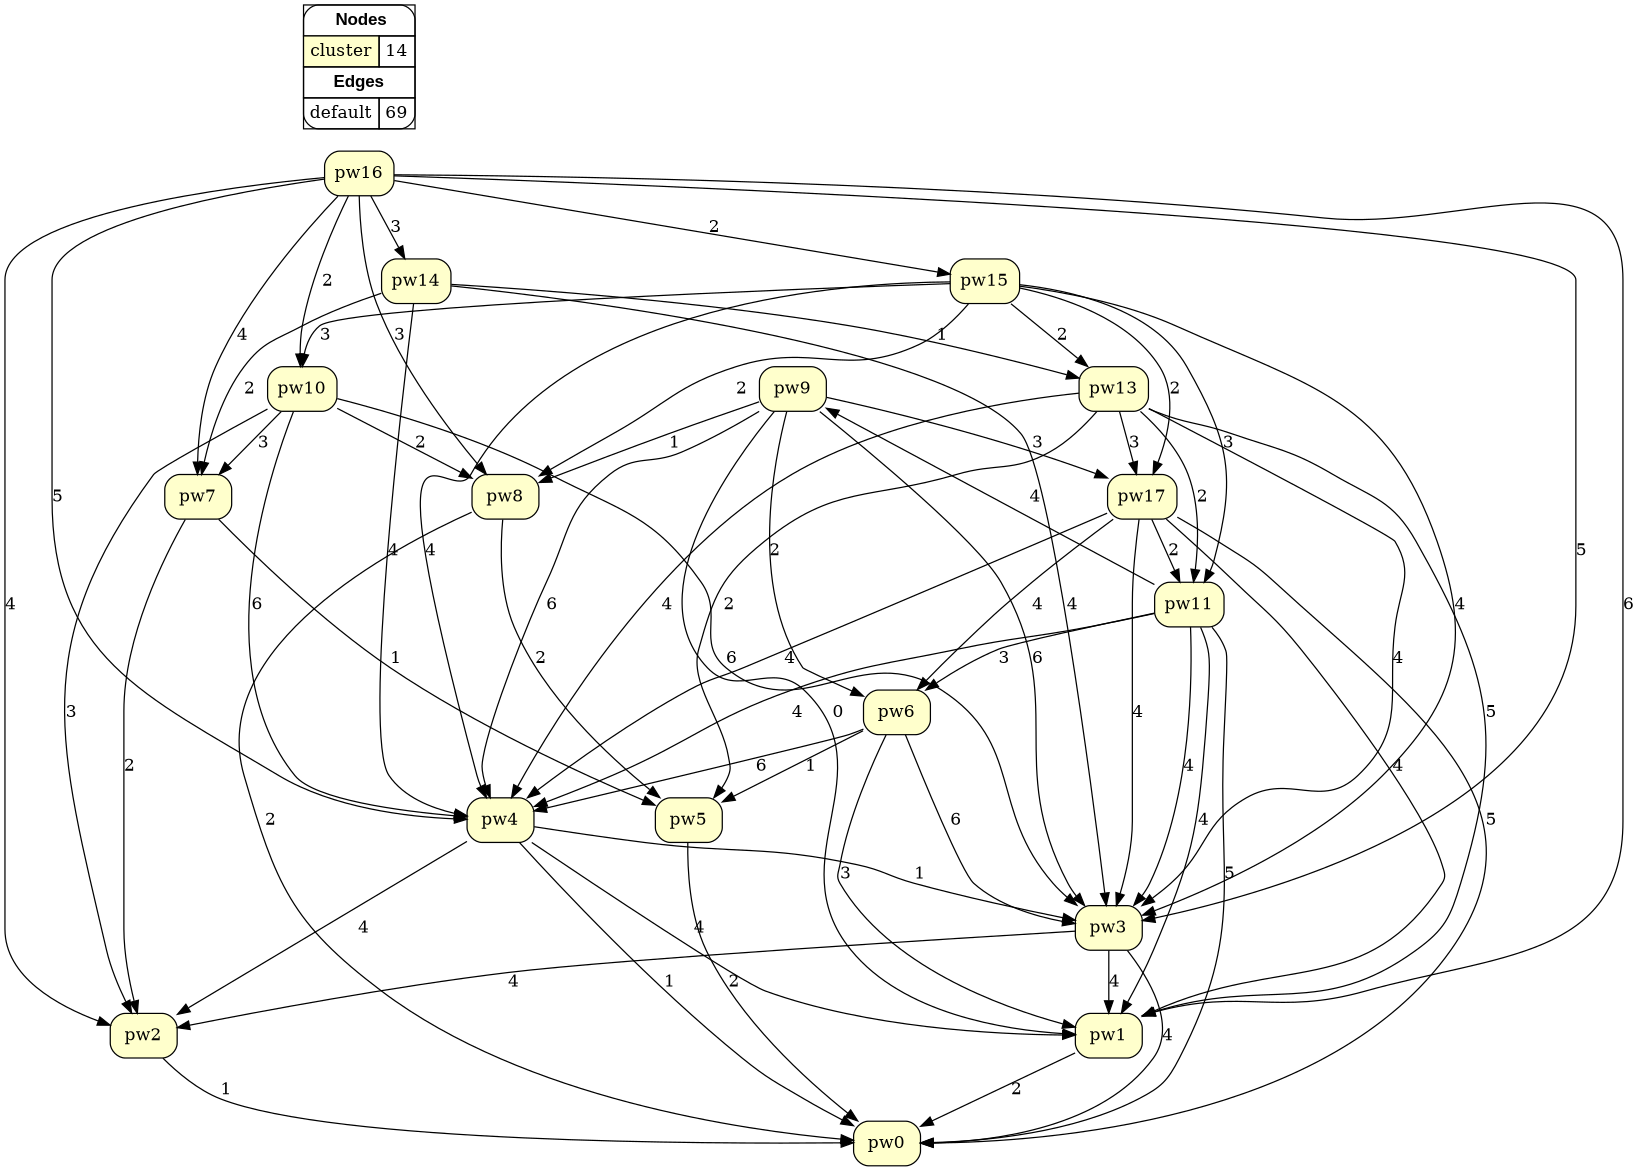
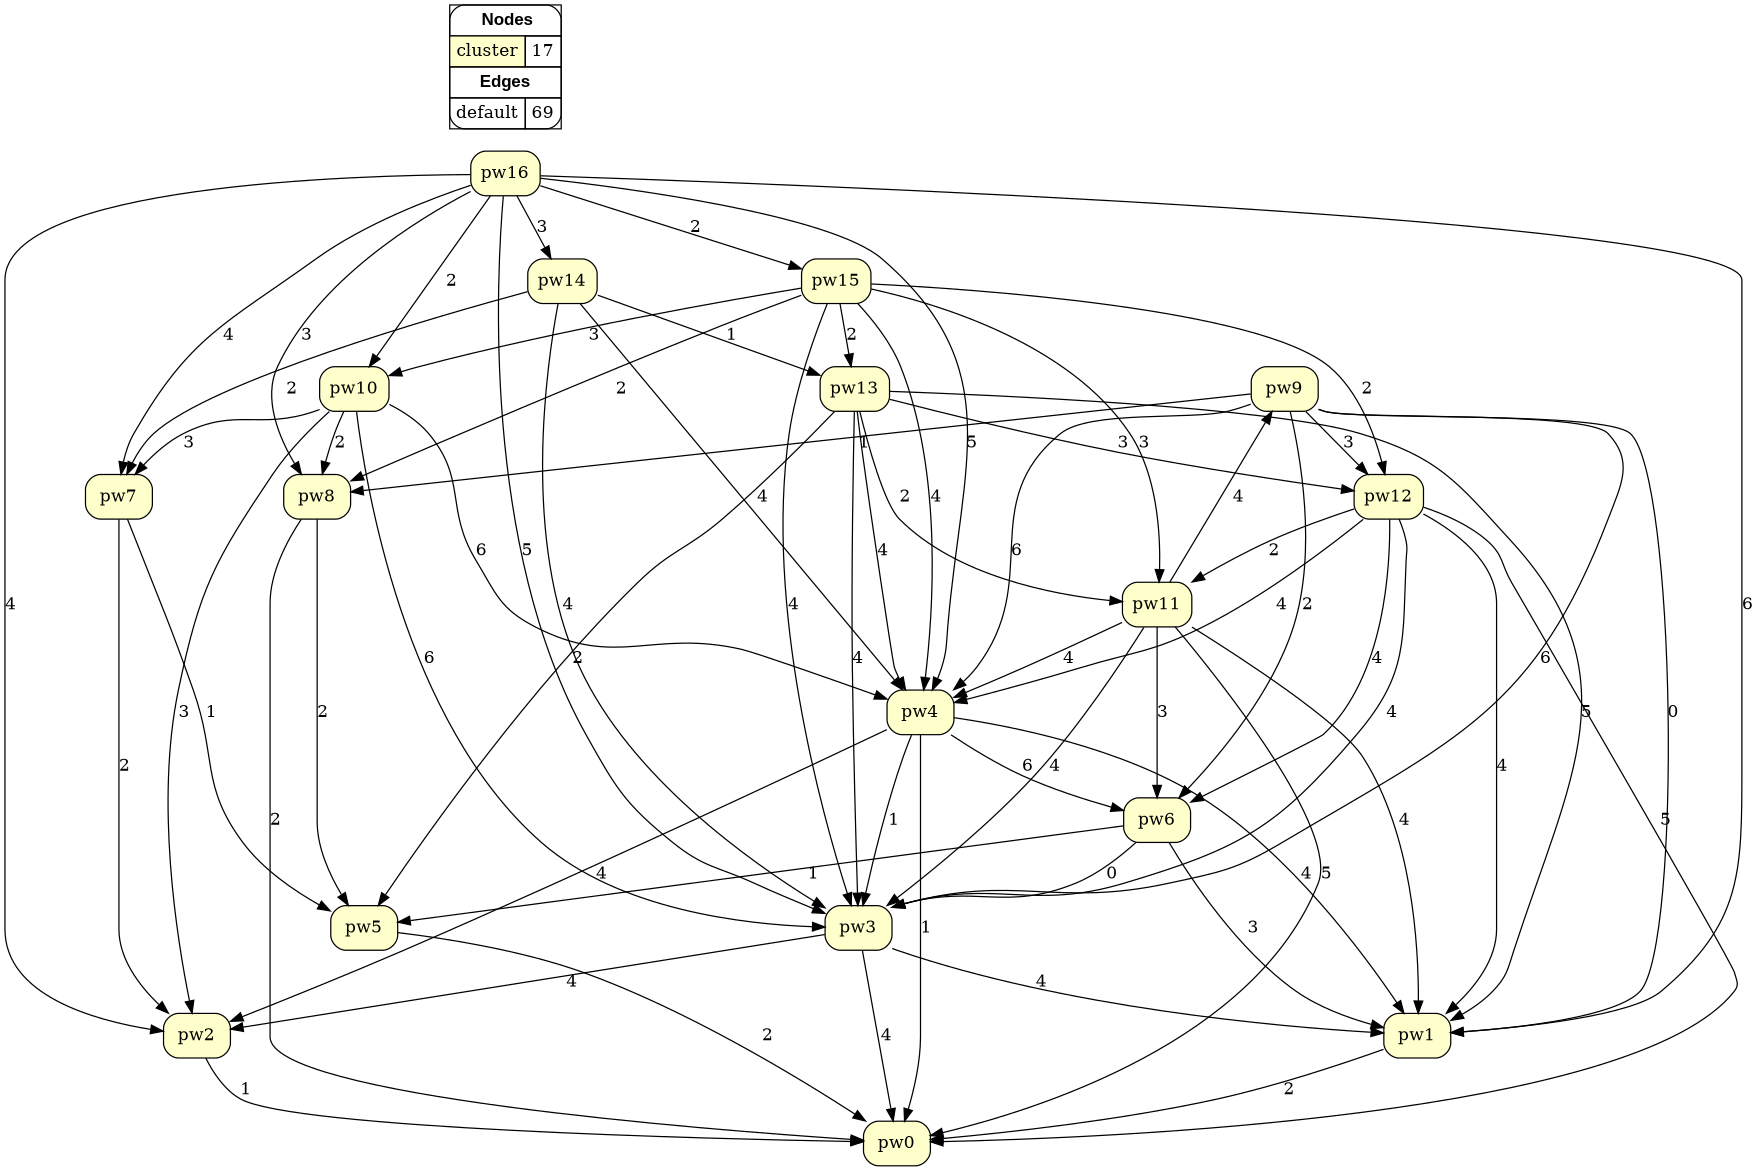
(397, 51) -> (543, 51)
(1142, 497) -> (1389, 497)
(705, 770) -> (1020, 775)
(956, 820) -> (1113, 874)
